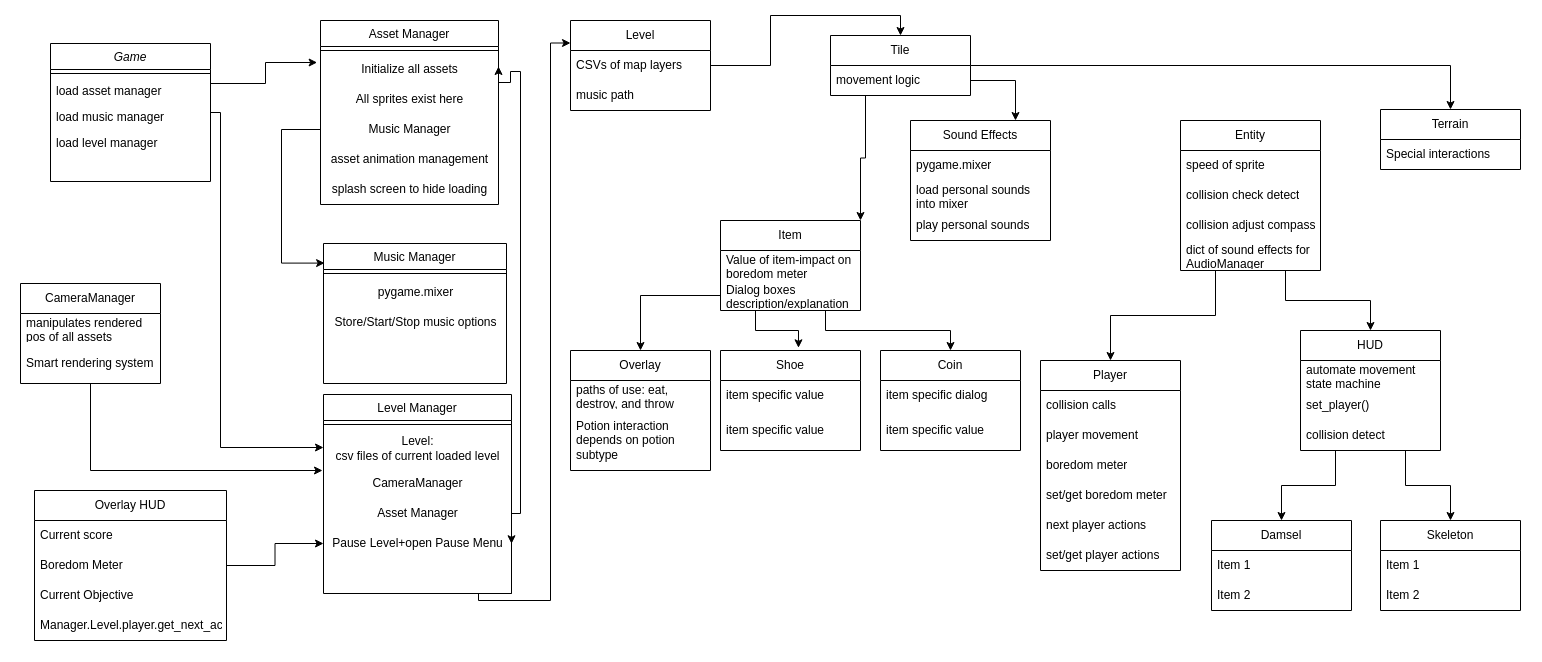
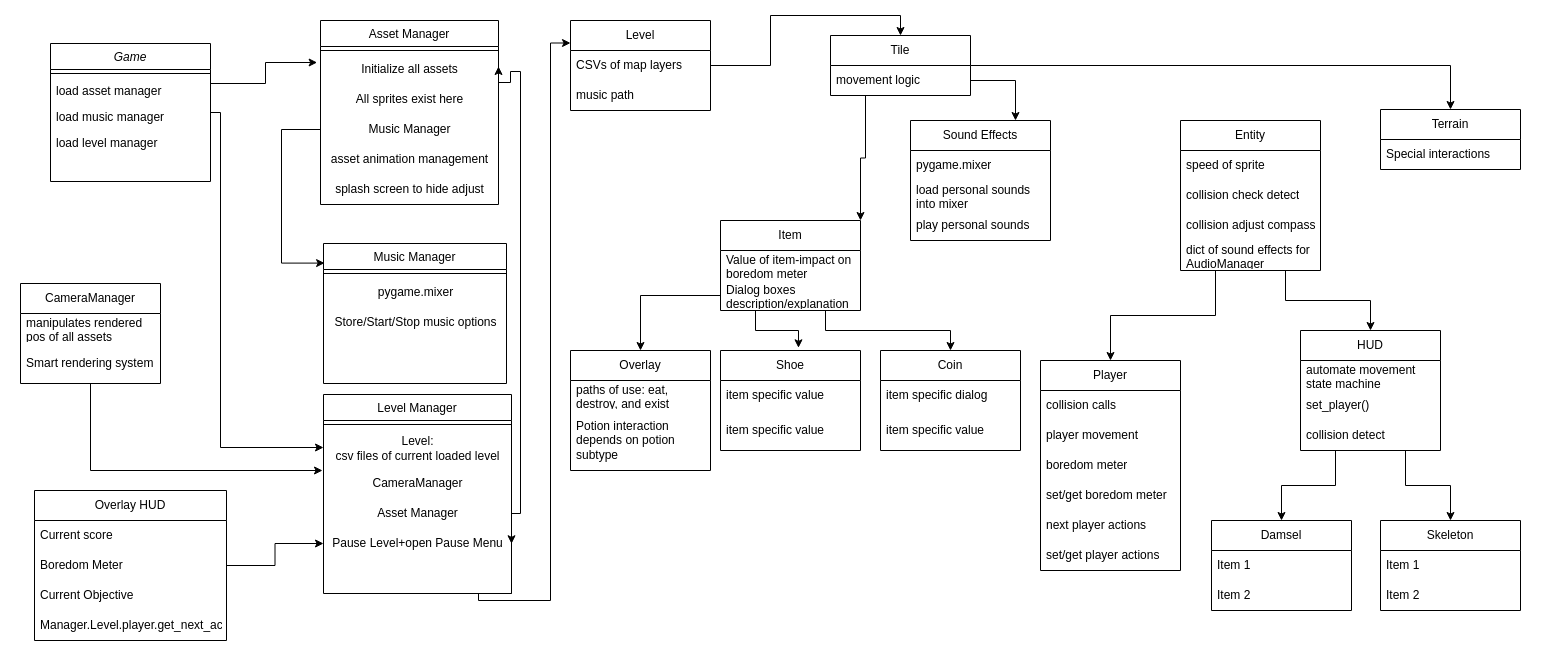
(410, 190) -> (410, 190)
(642, 396) -> (642, 396)
